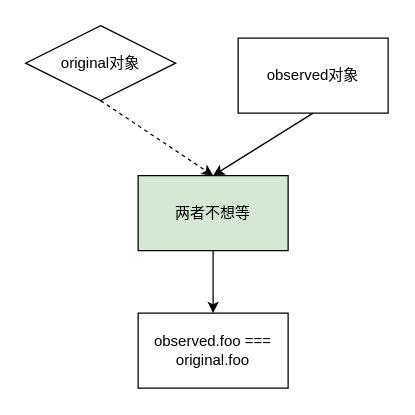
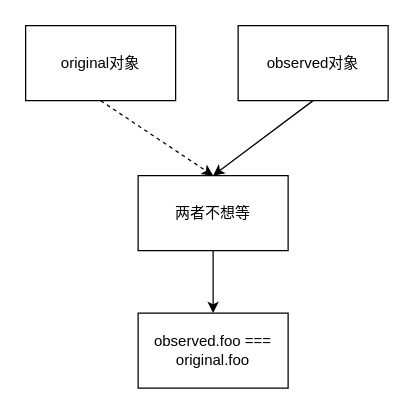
(101, 63) -> (101, 63)
(313, 76) -> (313, 63)
(213, 213) -> (213, 213)
